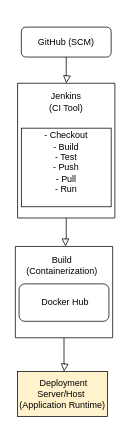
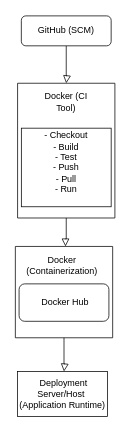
(66, 42) -> (66, 30)
(66, 102) -> (66, 102)
(62, 265) -> (62, 265)
(63, 394) -> (63, 394)
